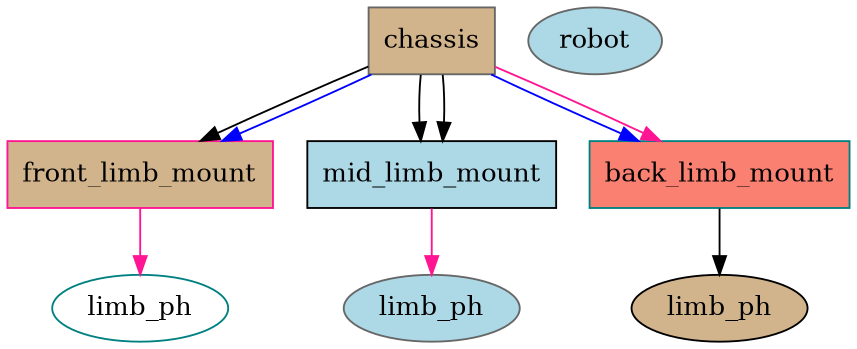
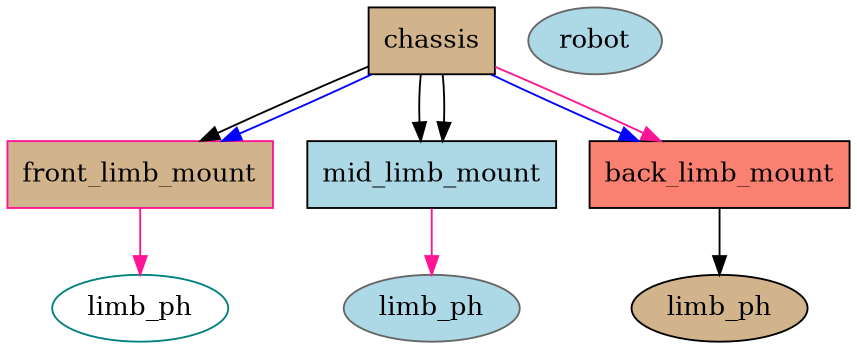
(432, 41) -> (432, 41)
(720, 175) -> (720, 175)
